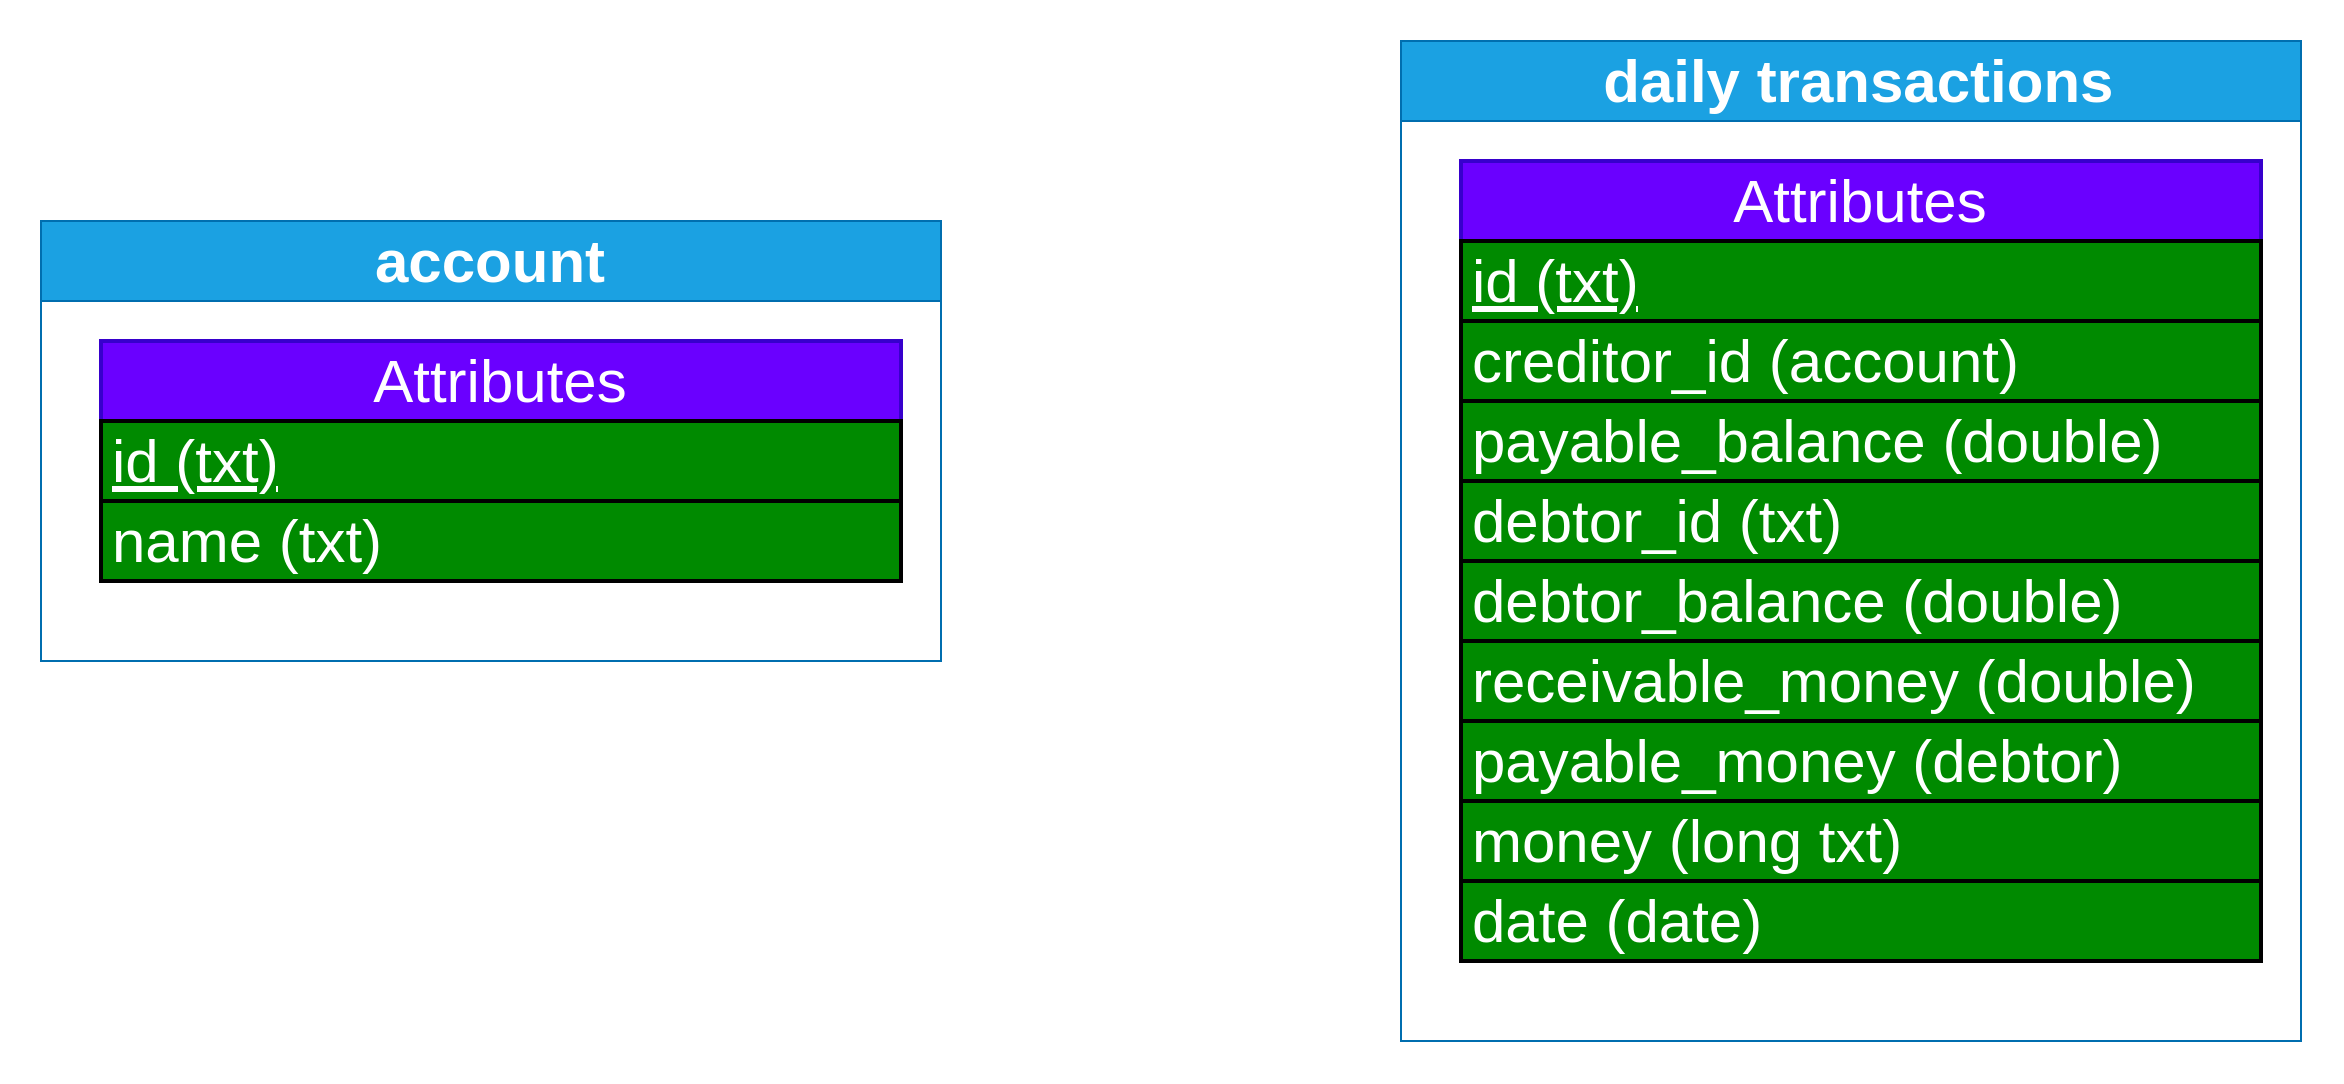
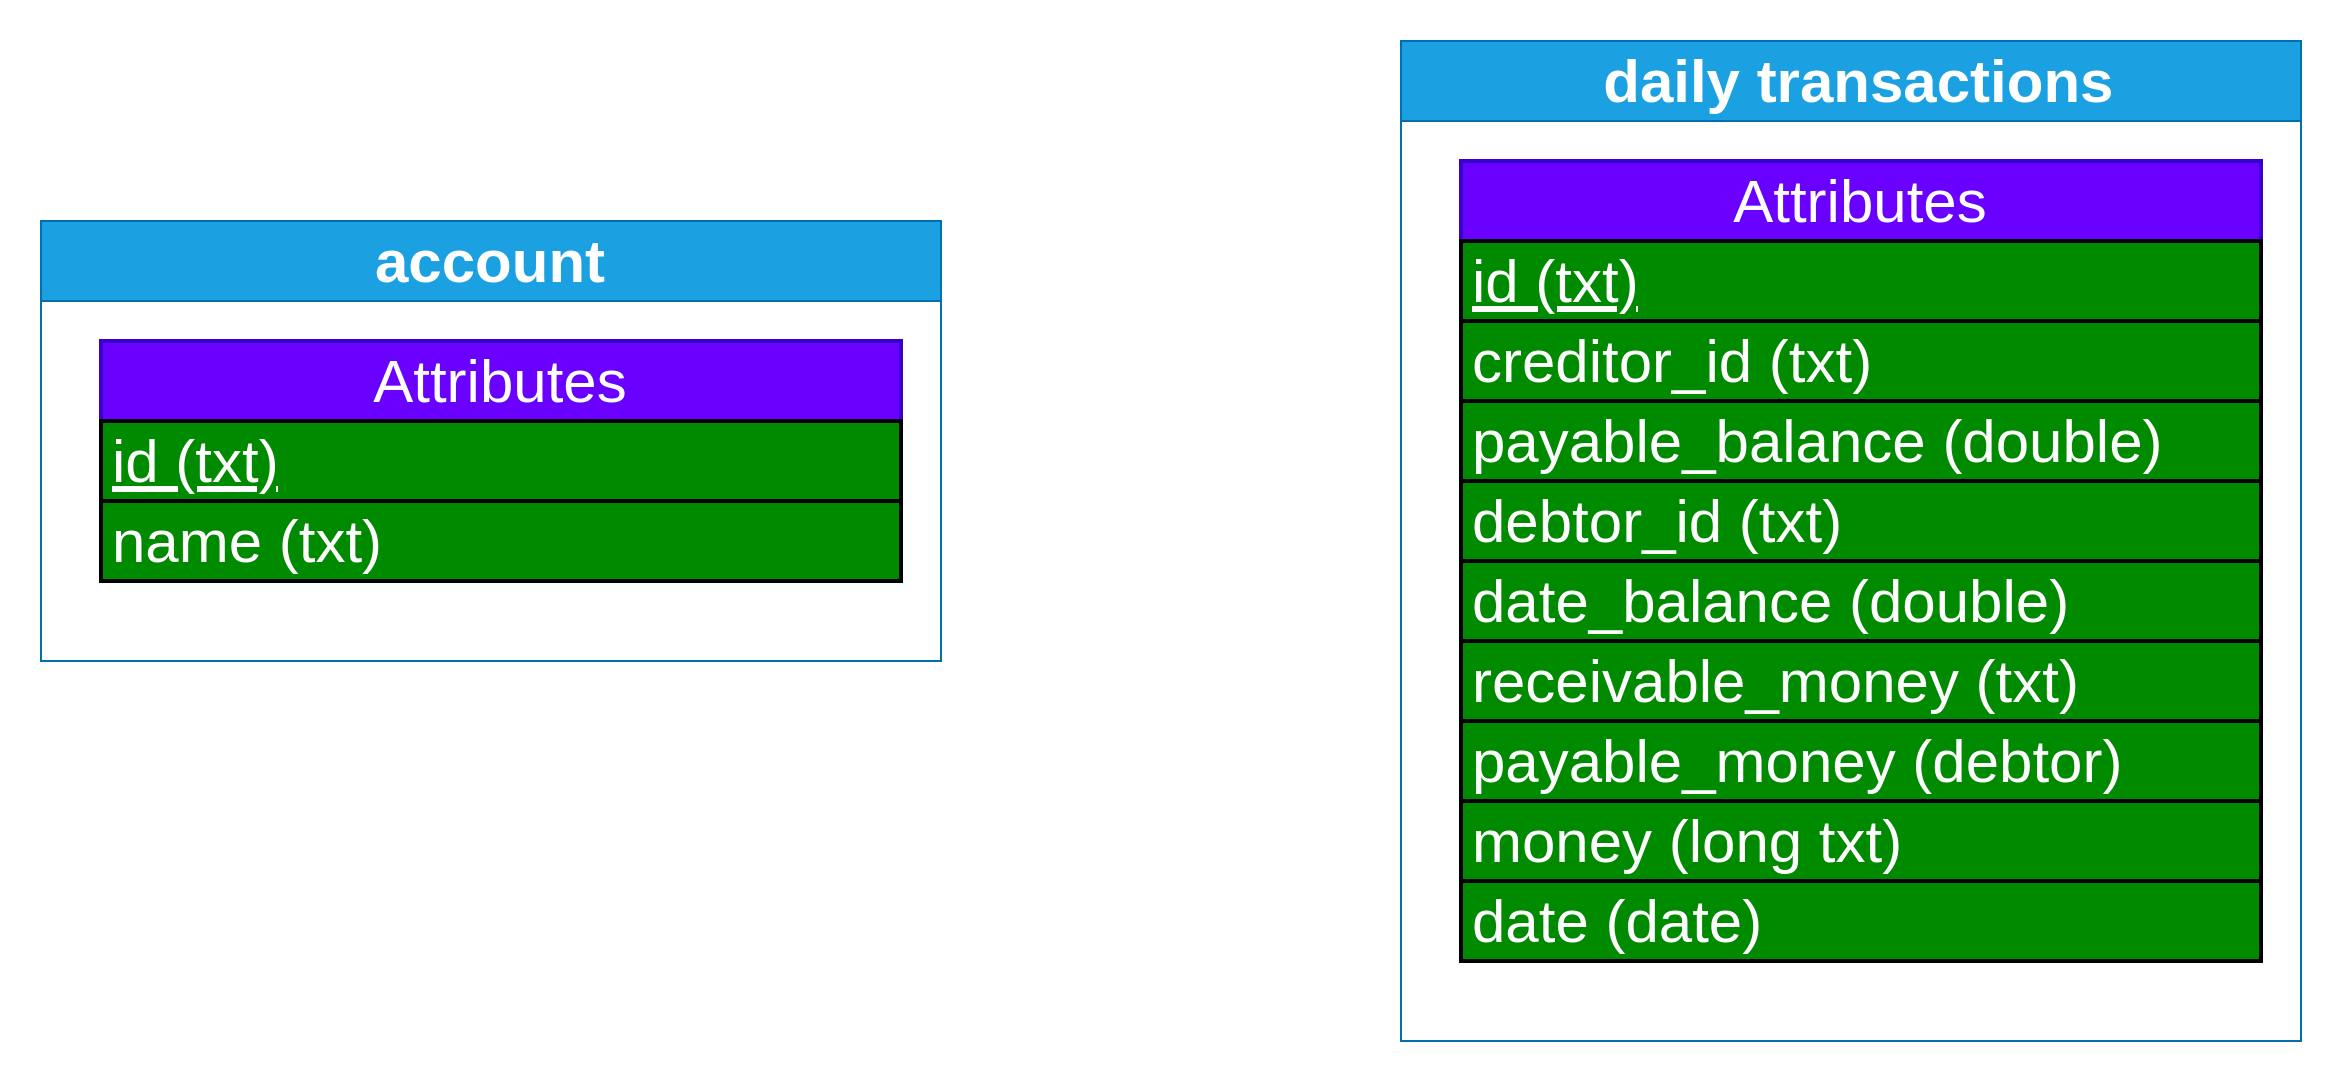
(1802, 361) -> (1735, 361)
(1836, 601) -> (1802, 601)
(1862, 681) -> (1819, 681)
